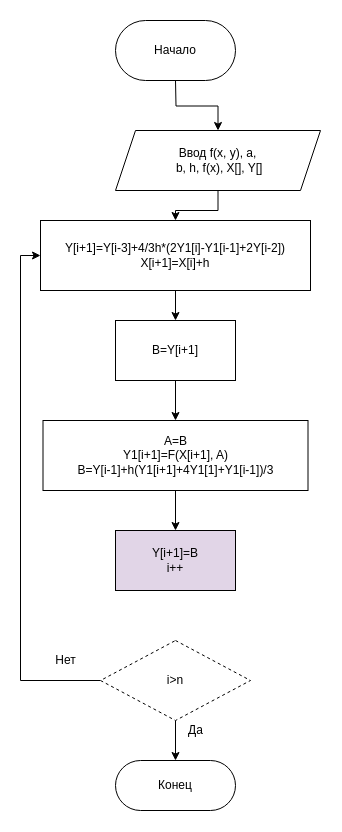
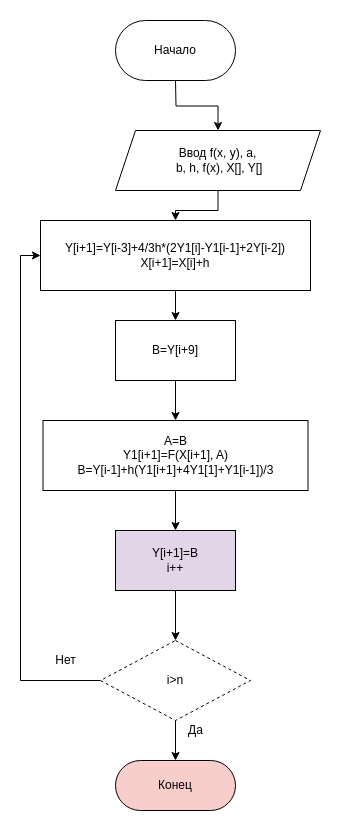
(176, 351) -> (176, 351)
none -> (176, 612)
(176, 786) -> (176, 786)
